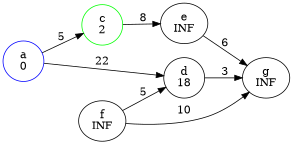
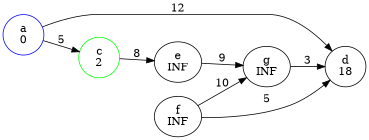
(225, 43) -> (222, 59)
(102, 62) -> (178, 9)
(220, 78) -> (304, 67)
